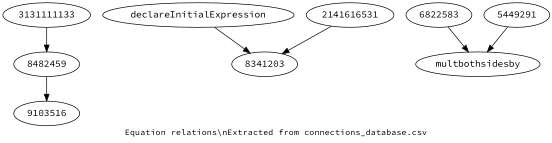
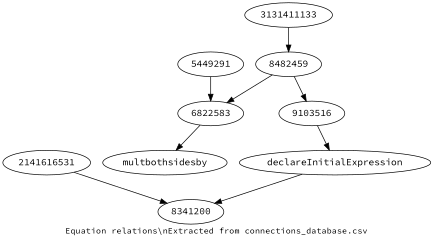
(47, 15) -> (289, 15)
(500, 37) -> (211, 85)
(265, 64) -> (191, 212)
none -> (253, 87)
none -> (322, 135)
